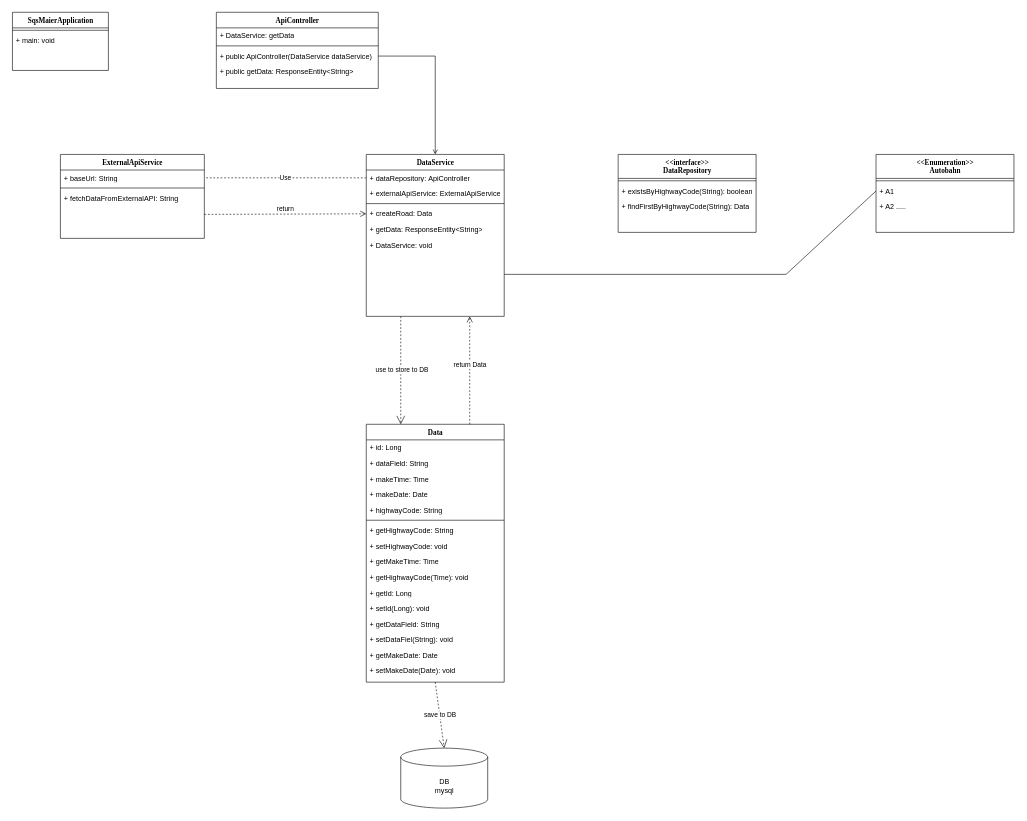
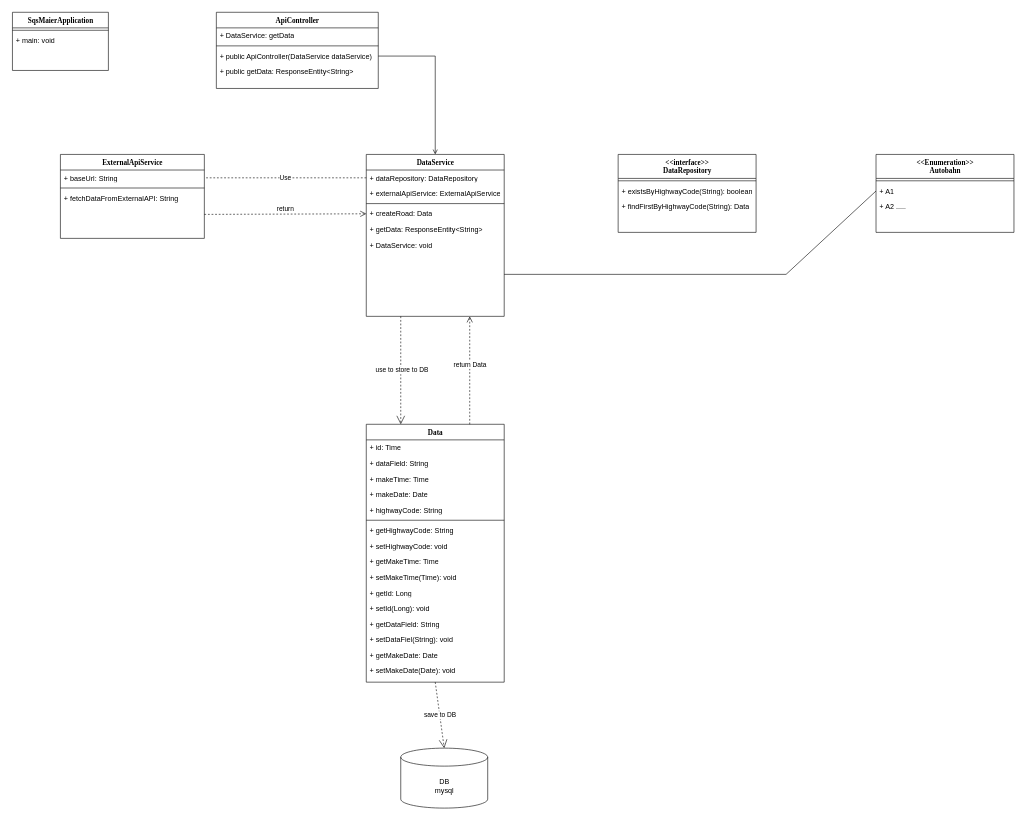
(428, 179) -> (432, 179)
(387, 449) -> (386, 449)
(422, 578) -> (416, 578)
